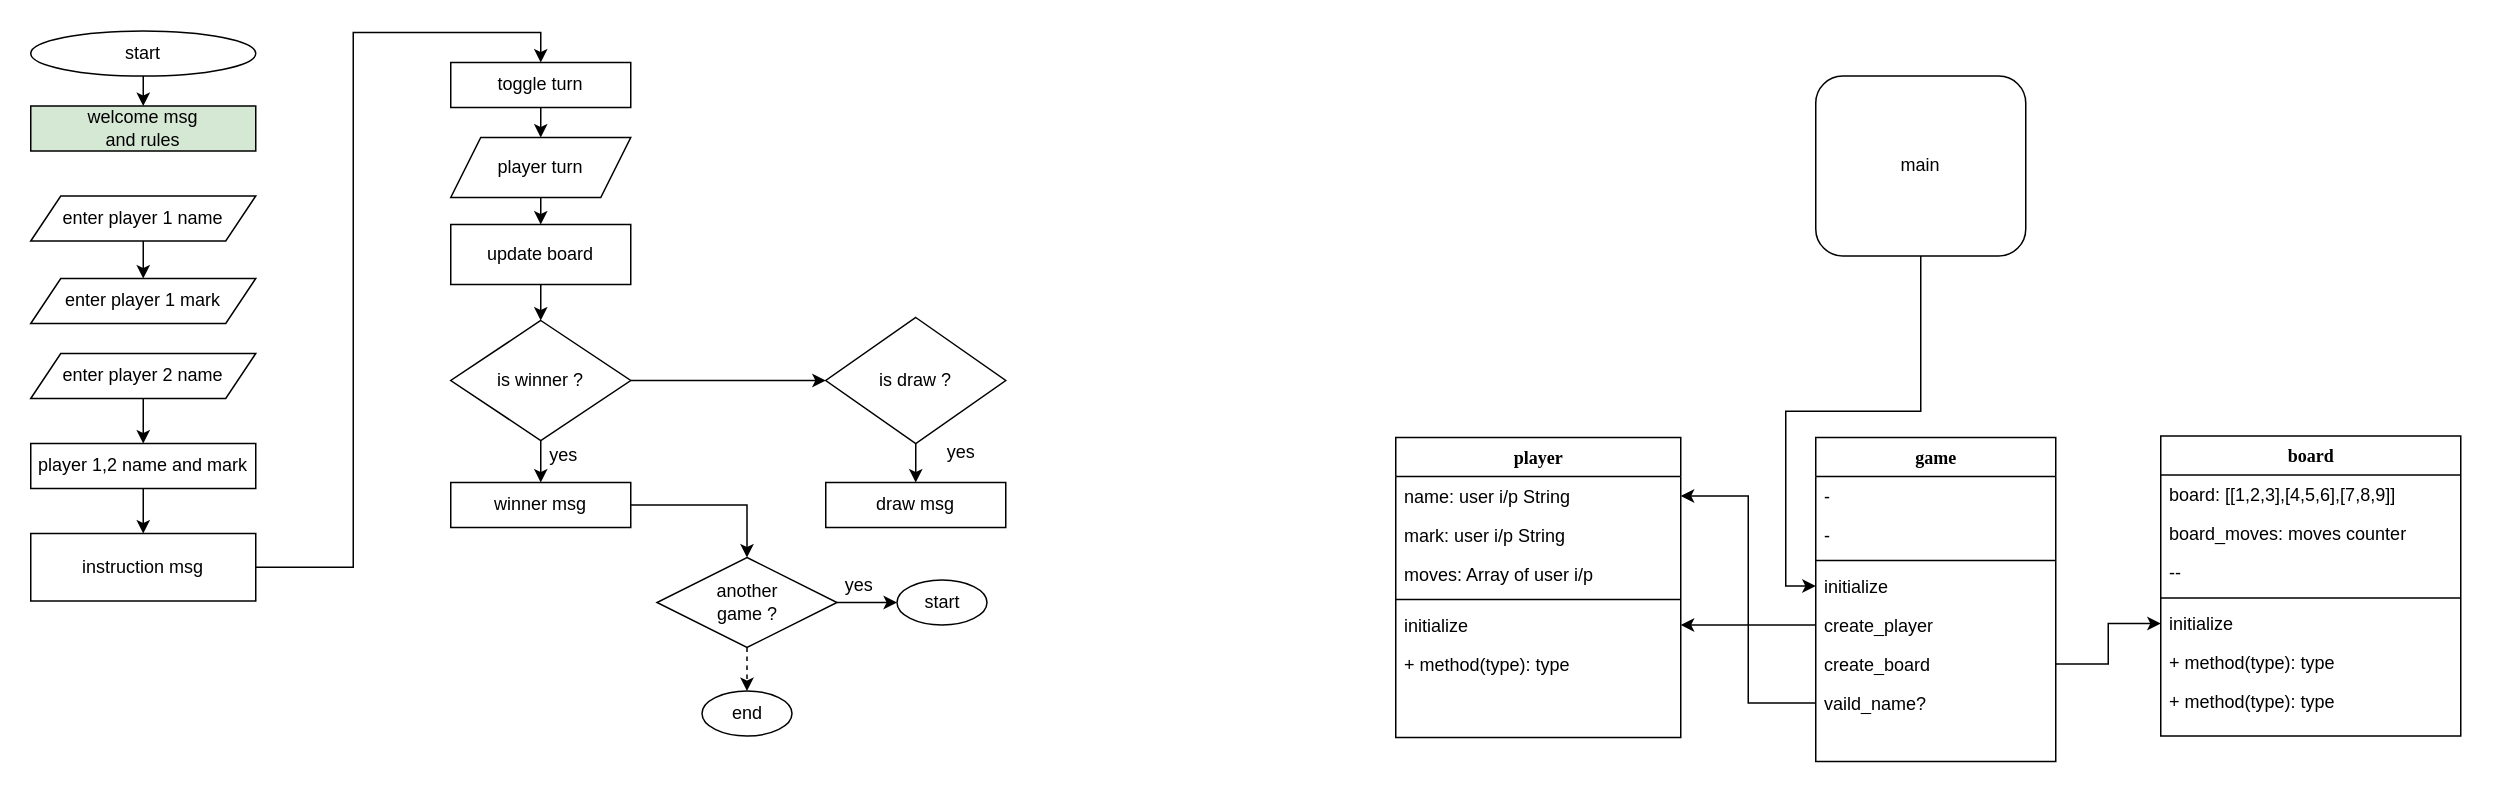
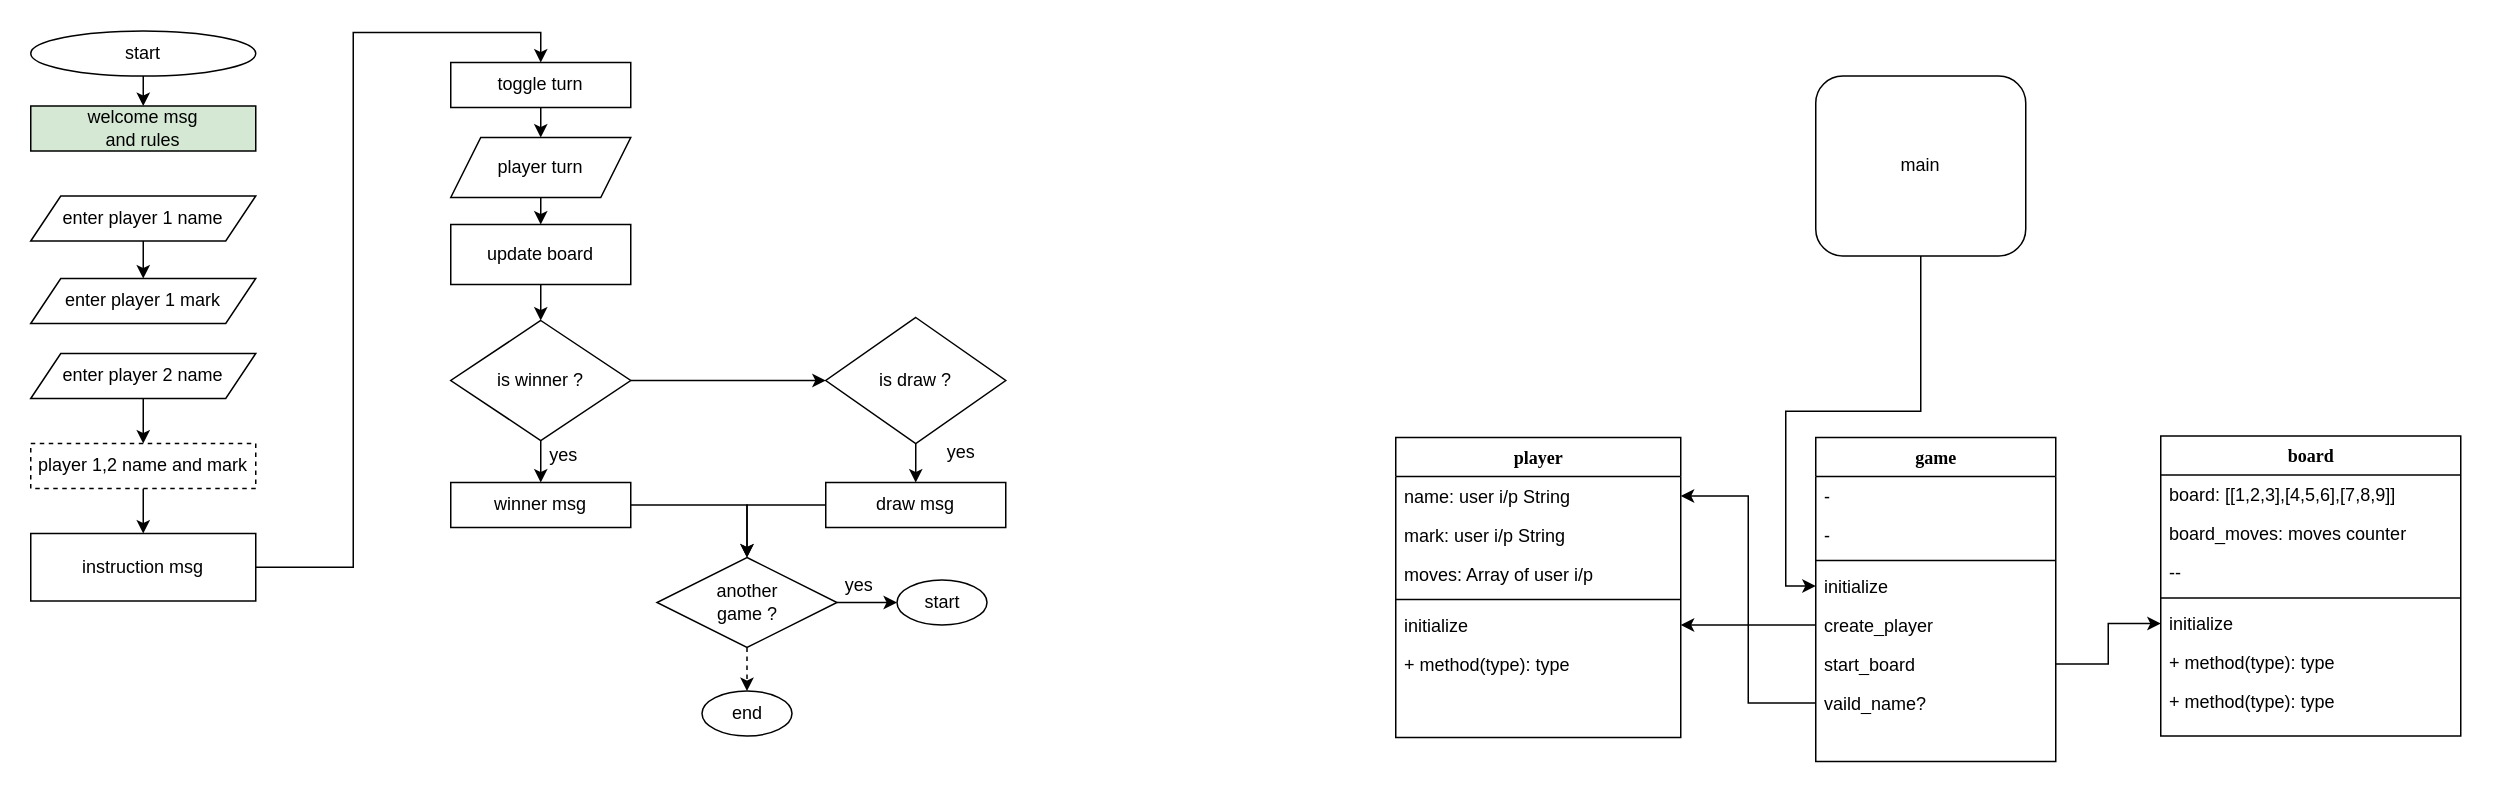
(143, 466) -> (143, 466)
none -> (788, 505)
(1885, 666) -> (1880, 666)
